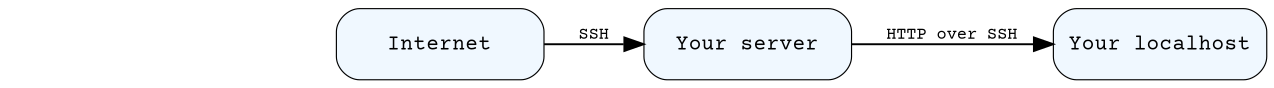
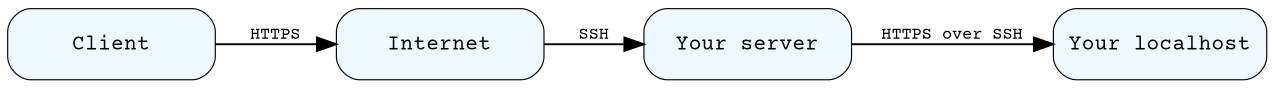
(952, 35) -> (952, 35)
none -> (111, 44)
